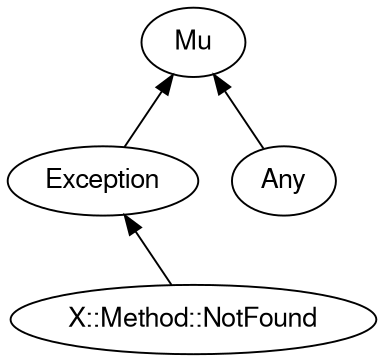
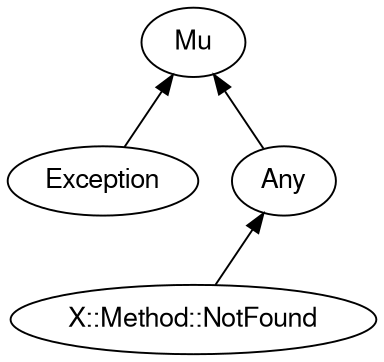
(154, 258) -> (234, 257)
